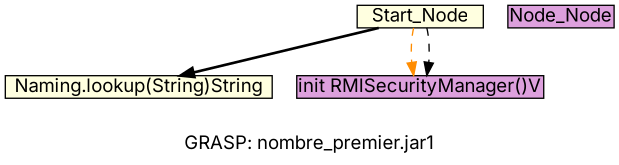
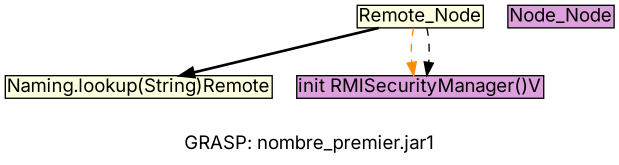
(420, 17) -> (420, 17)
(139, 87) -> (139, 87)
